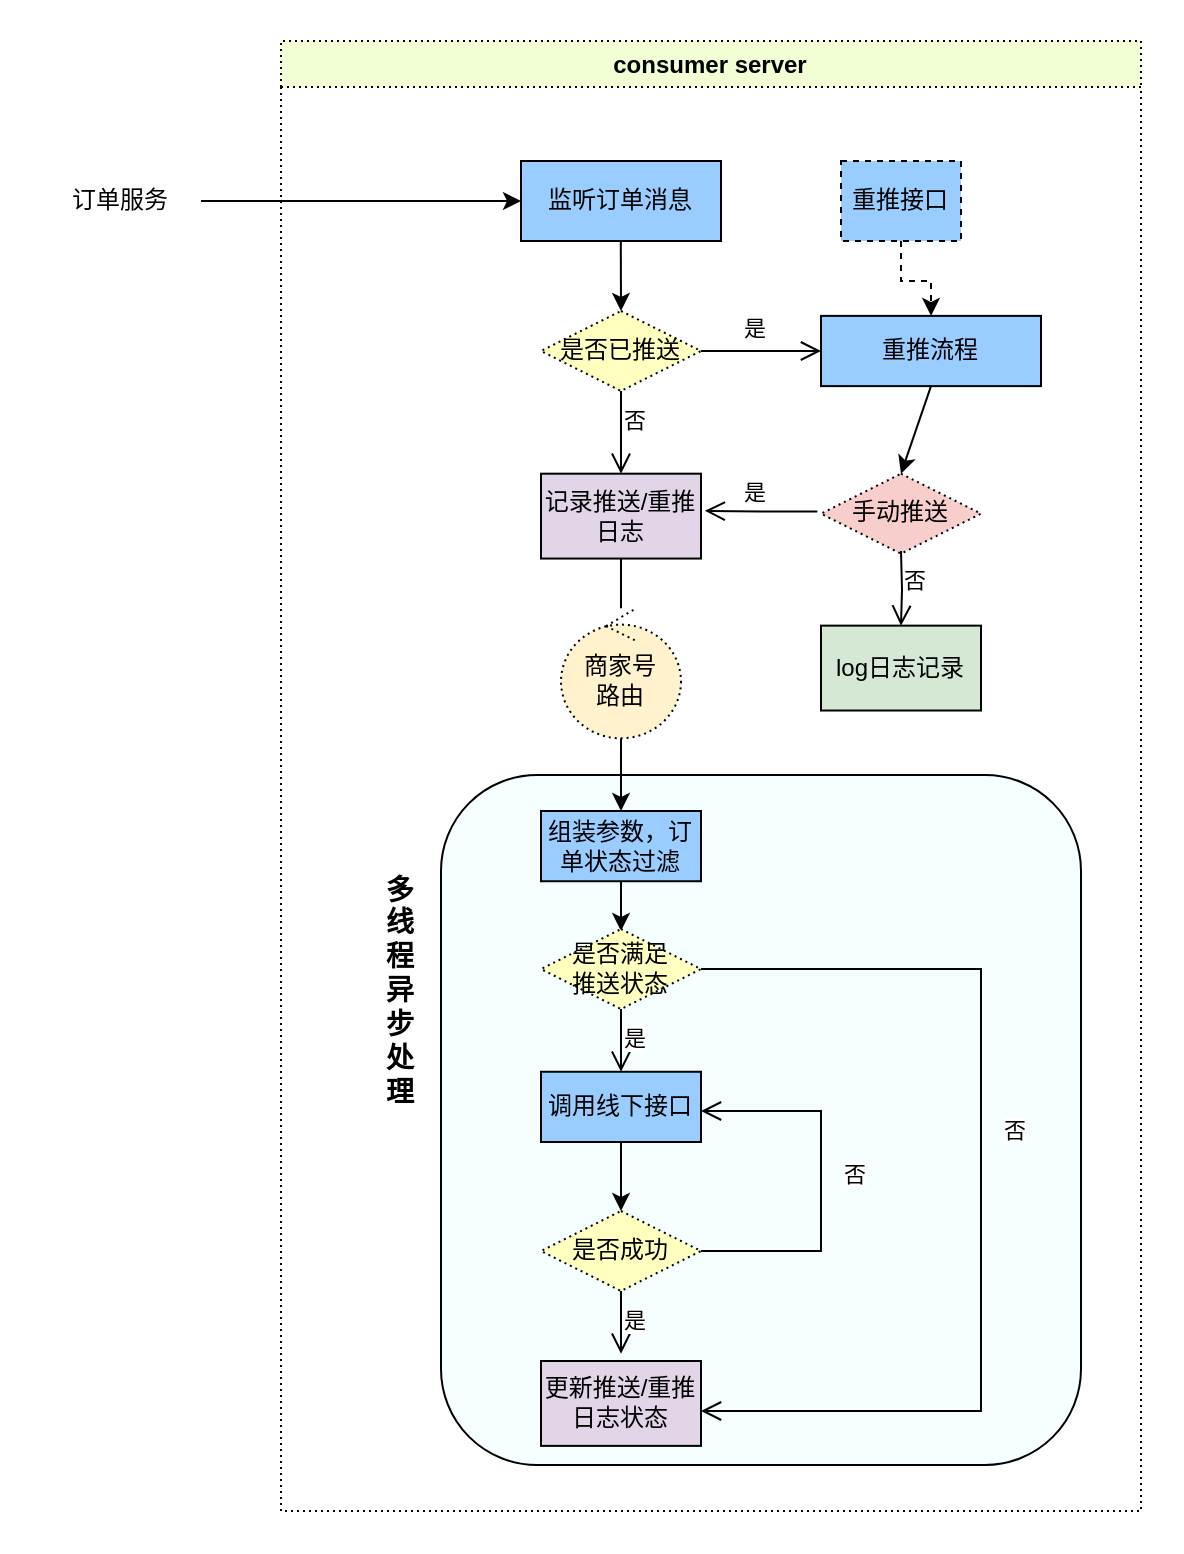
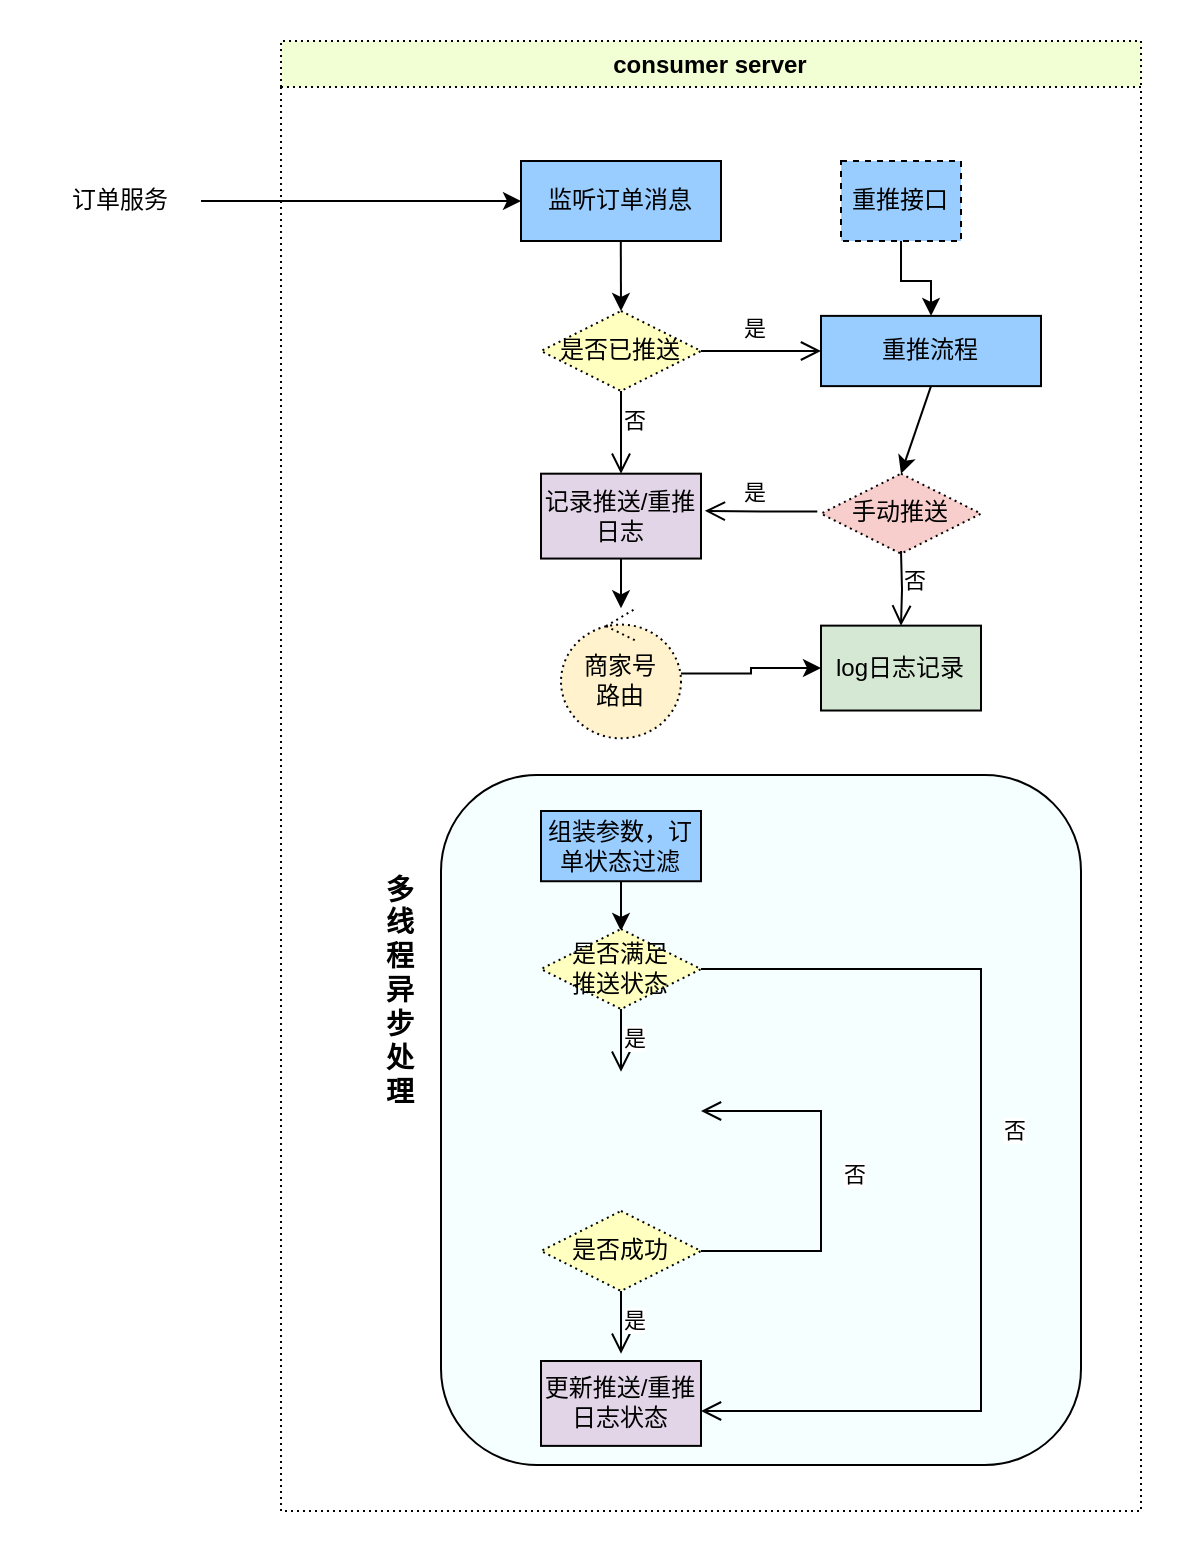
(909, 281) -> (909, 281)
(621, 599) -> (621, 593)
(621, 775) -> (747, 673)
(621, 1107) -> none
(621, 1181) -> none
